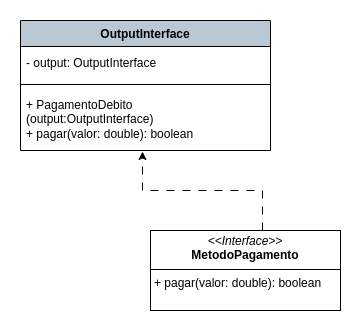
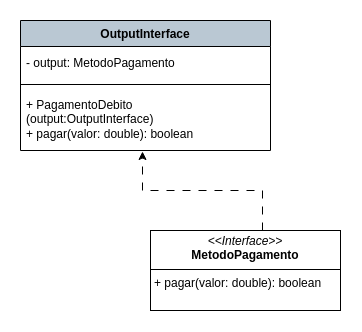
(106, 64) -> (106, 64)
